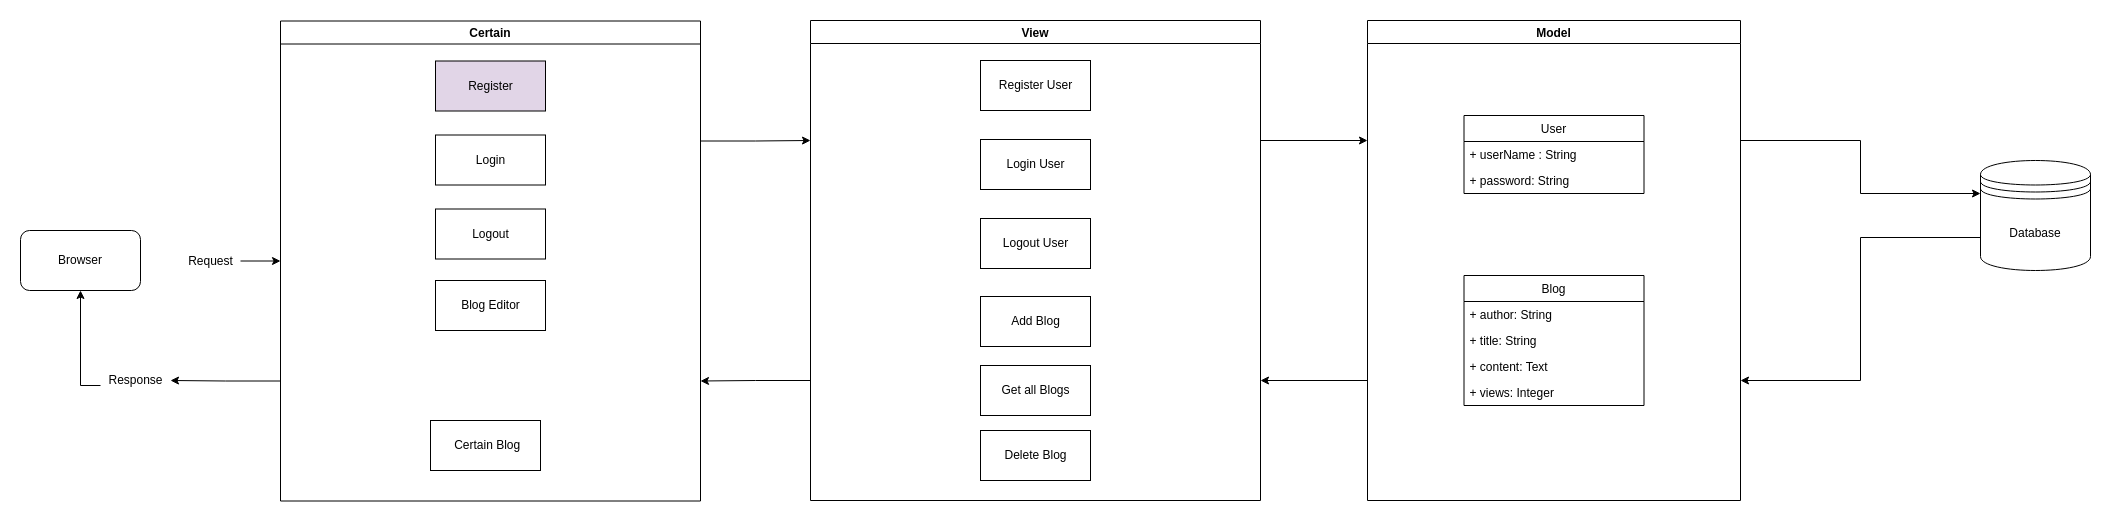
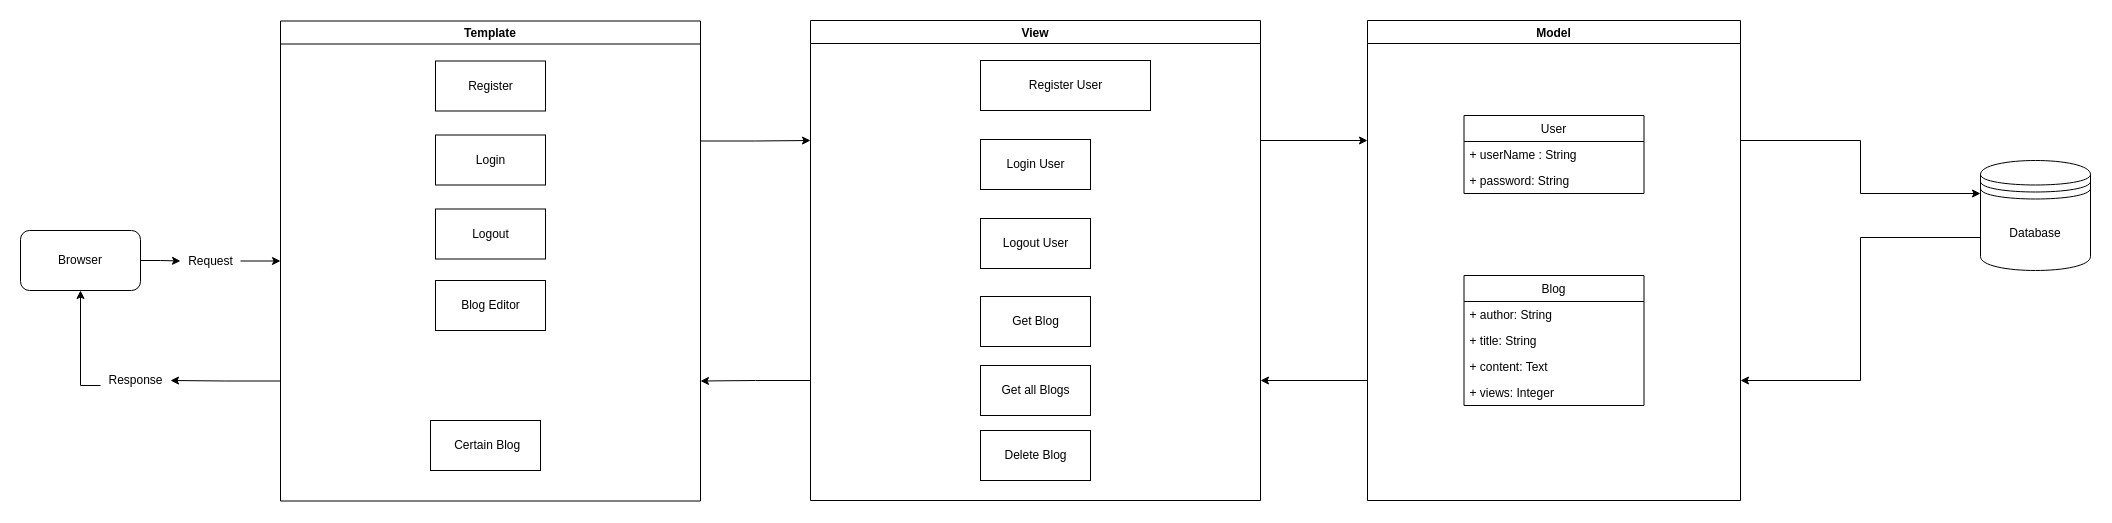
(490, 33) -> (490, 33)
(491, 86) -> (491, 86)
(1036, 86) -> (1066, 86)
none -> (157, 261)
(1036, 322) -> (1036, 322)
